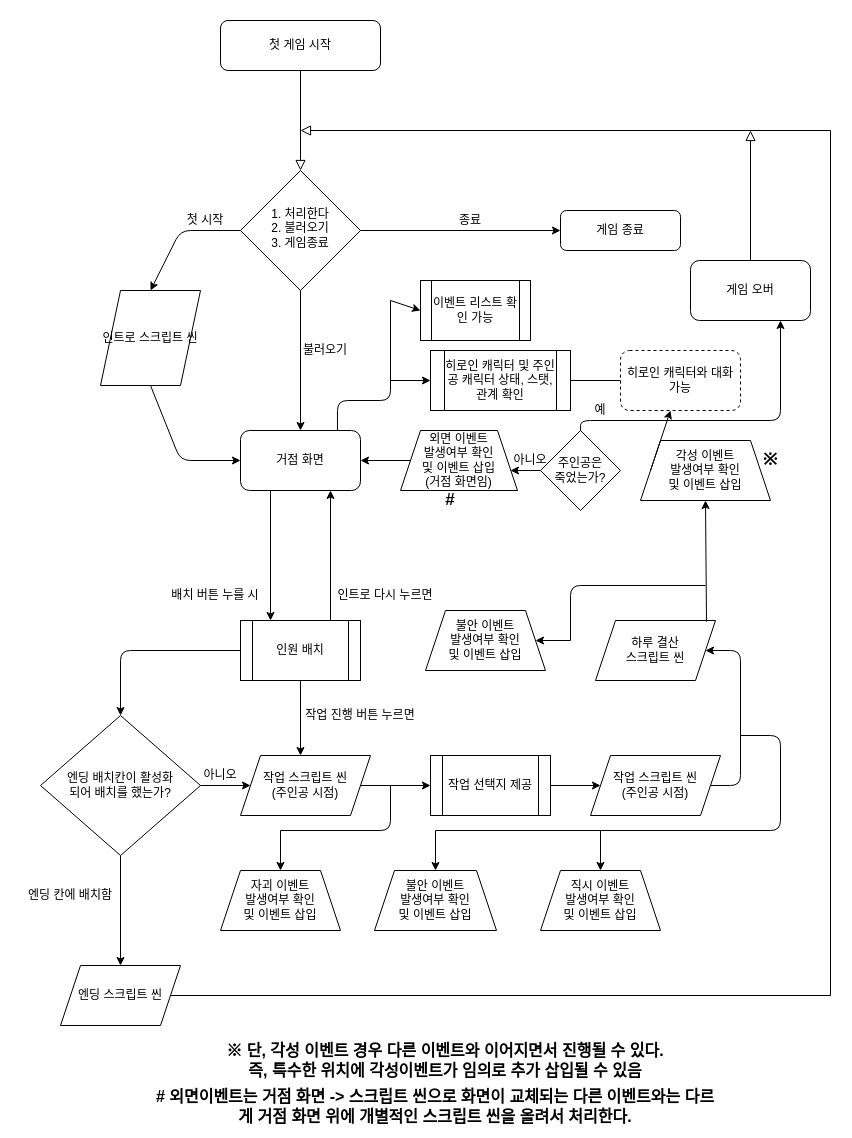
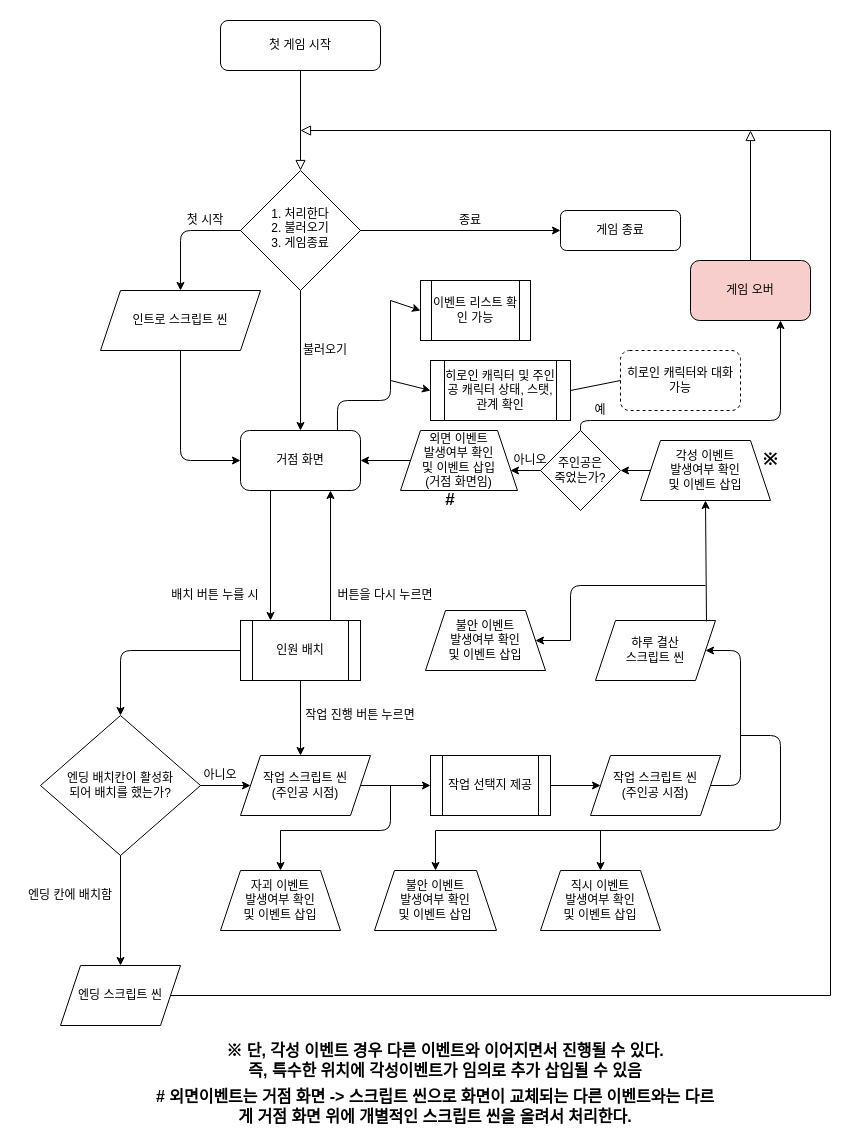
(751, 291) -> (751, 291)
(151, 338) -> (181, 321)
(501, 381) -> (501, 391)
(664, 429) -> (639, 471)
(386, 596) -> (386, 596)
